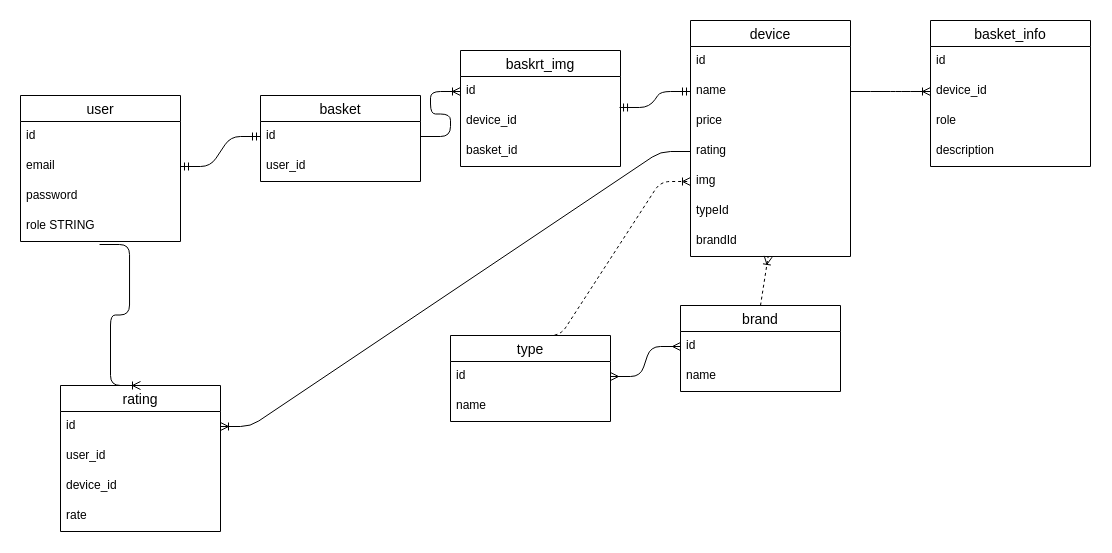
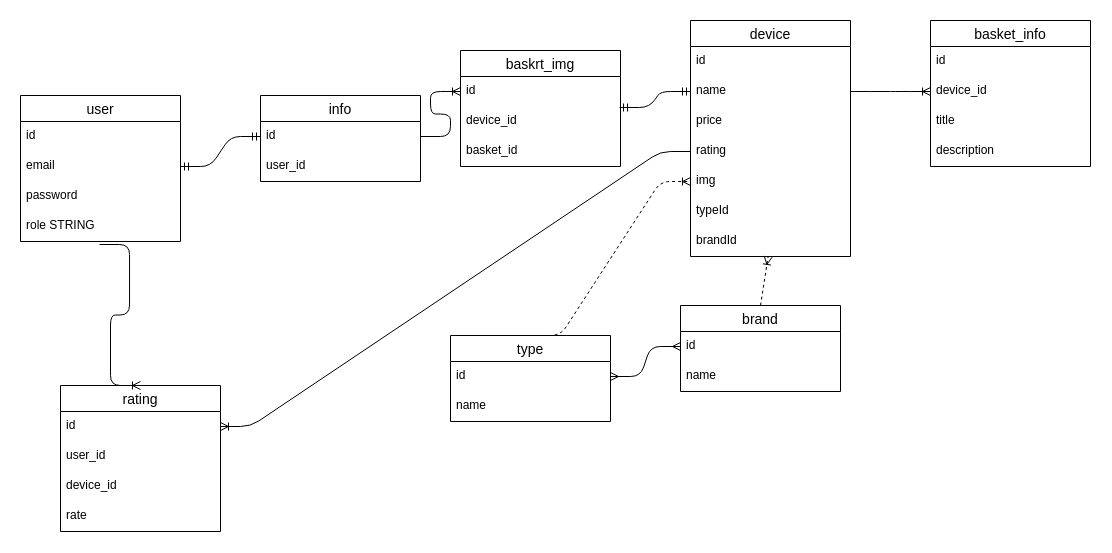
(340, 109) -> (340, 109)
(948, 120) -> (950, 120)
